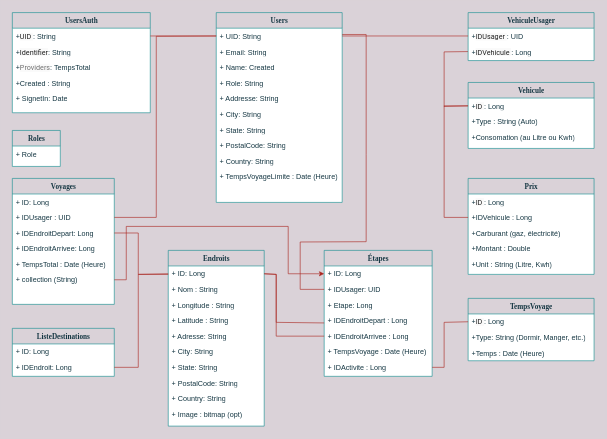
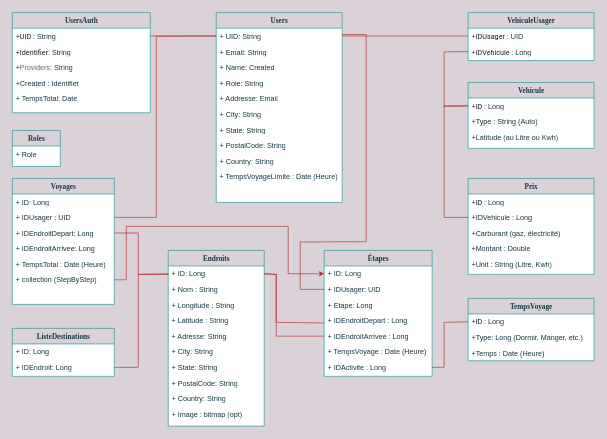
(57, 68) -> (48, 68)
(46, 84) -> (54, 84)
(44, 99) -> (48, 99)
(252, 99) -> (249, 99)
(527, 138) -> (521, 138)
(53, 281) -> (62, 281)
(532, 343) -> (532, 343)
